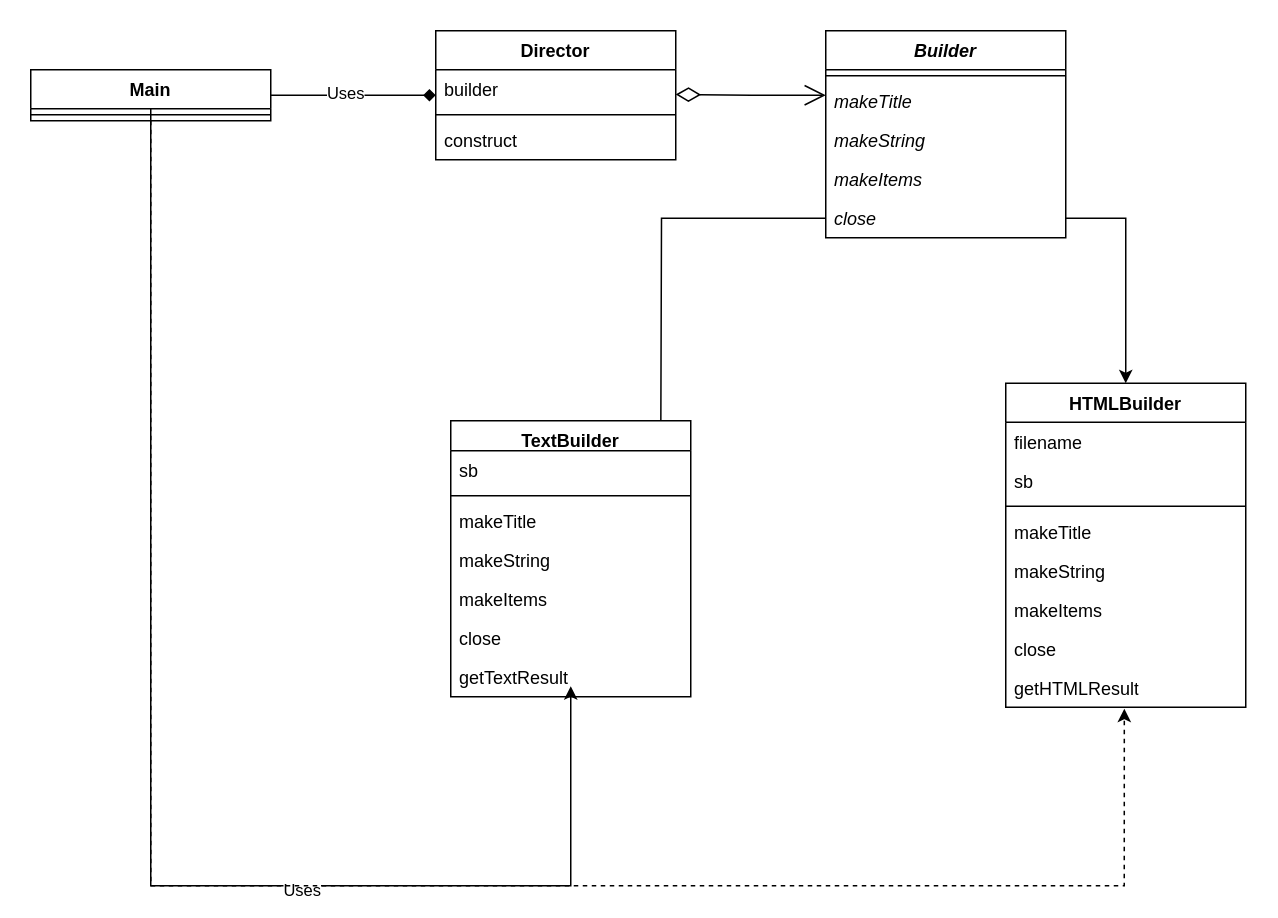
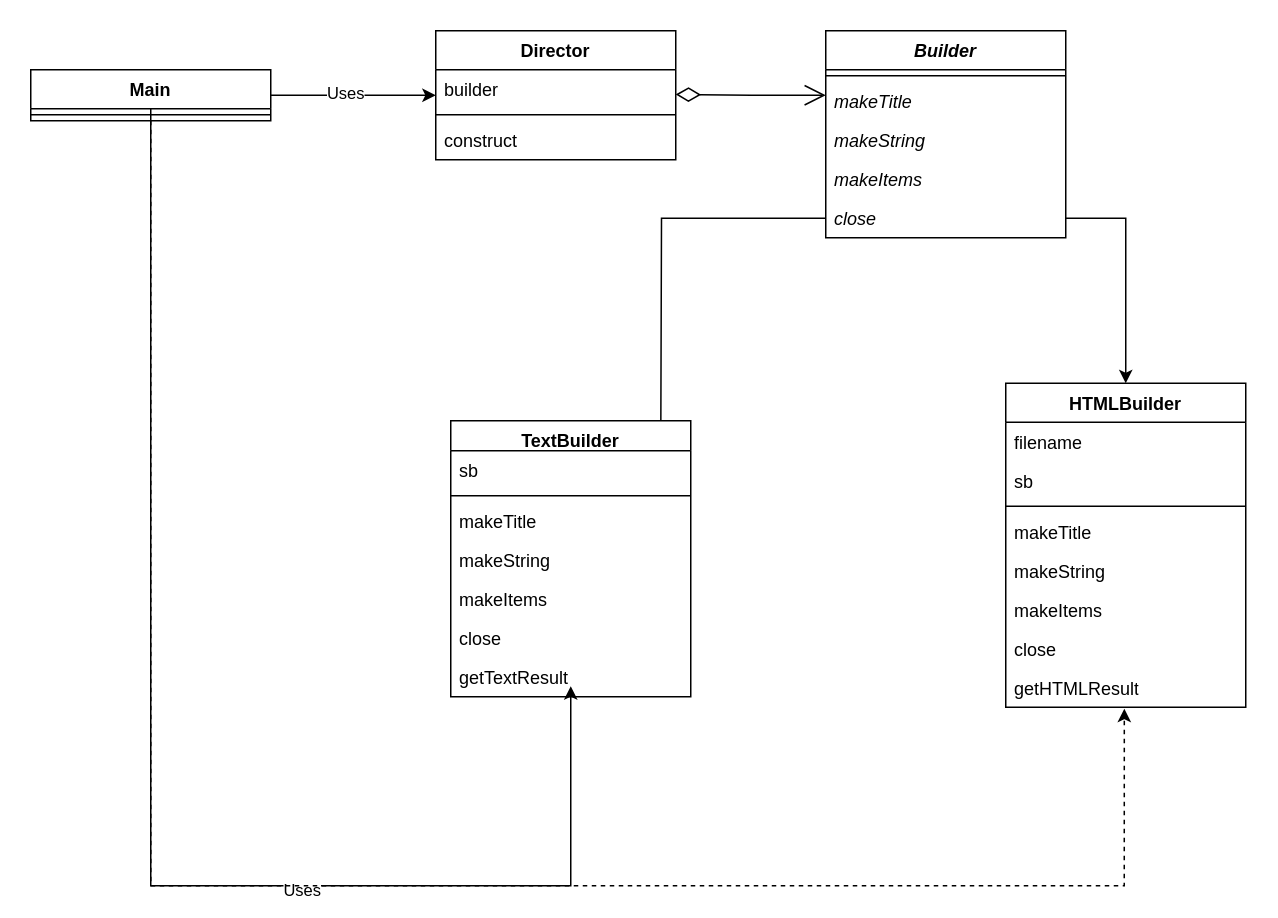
(423, 95) -> (424, 95)
